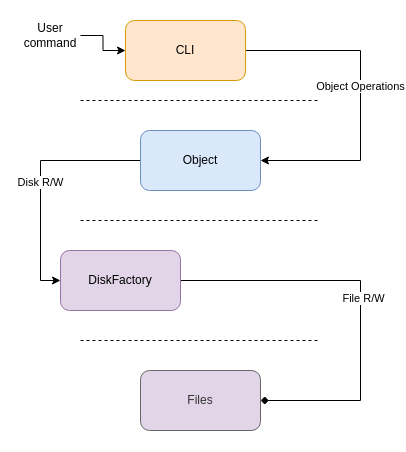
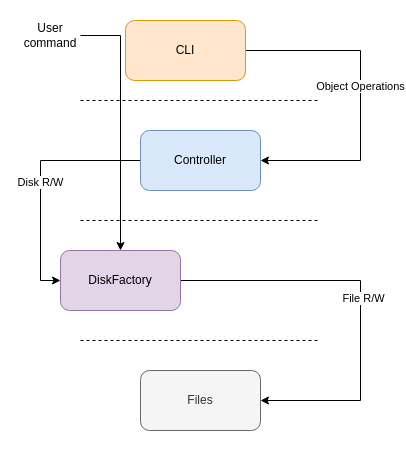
(103, 50) -> (121, 130)
(201, 161) -> (201, 161)
(201, 401) -> (201, 401)
(269, 401) -> (268, 401)
